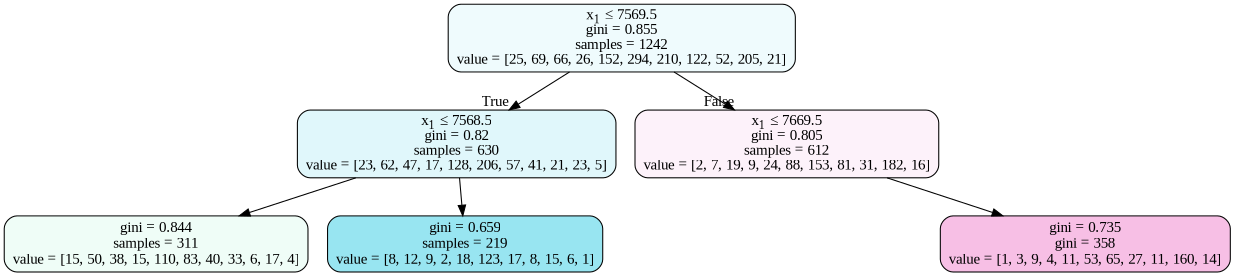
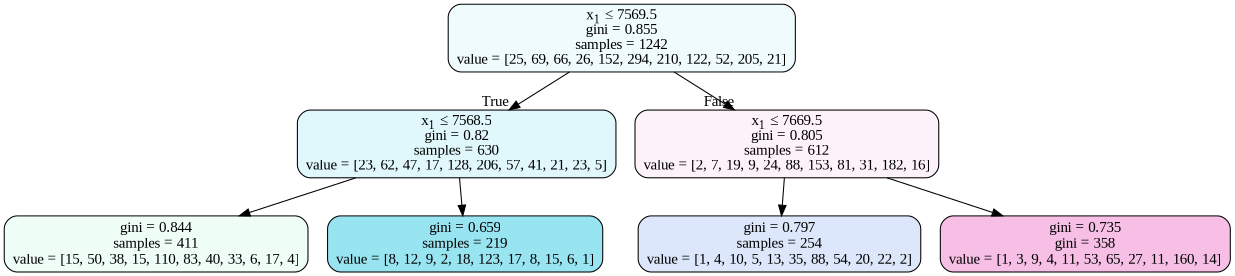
(156, 243) -> (156, 243)
none -> (779, 244)
